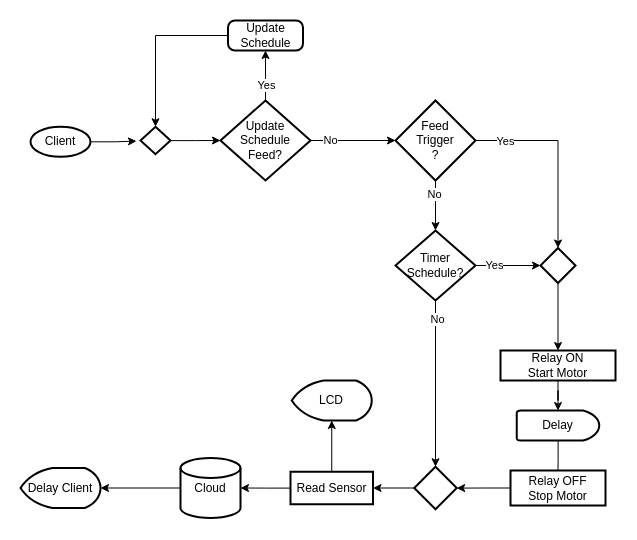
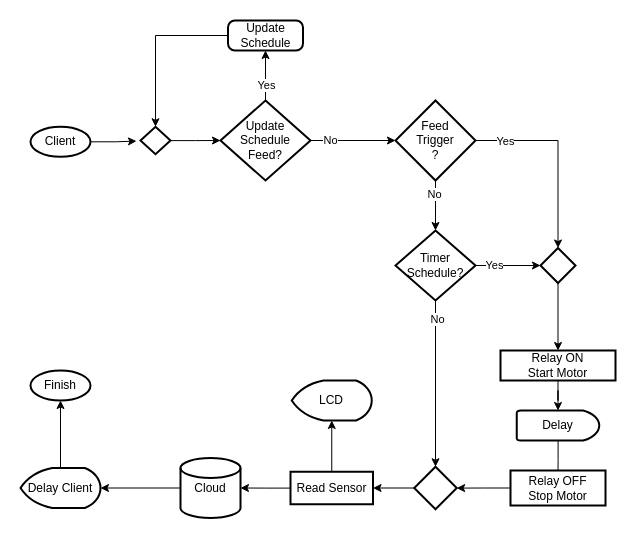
none -> (61, 386)
none -> (61, 438)
